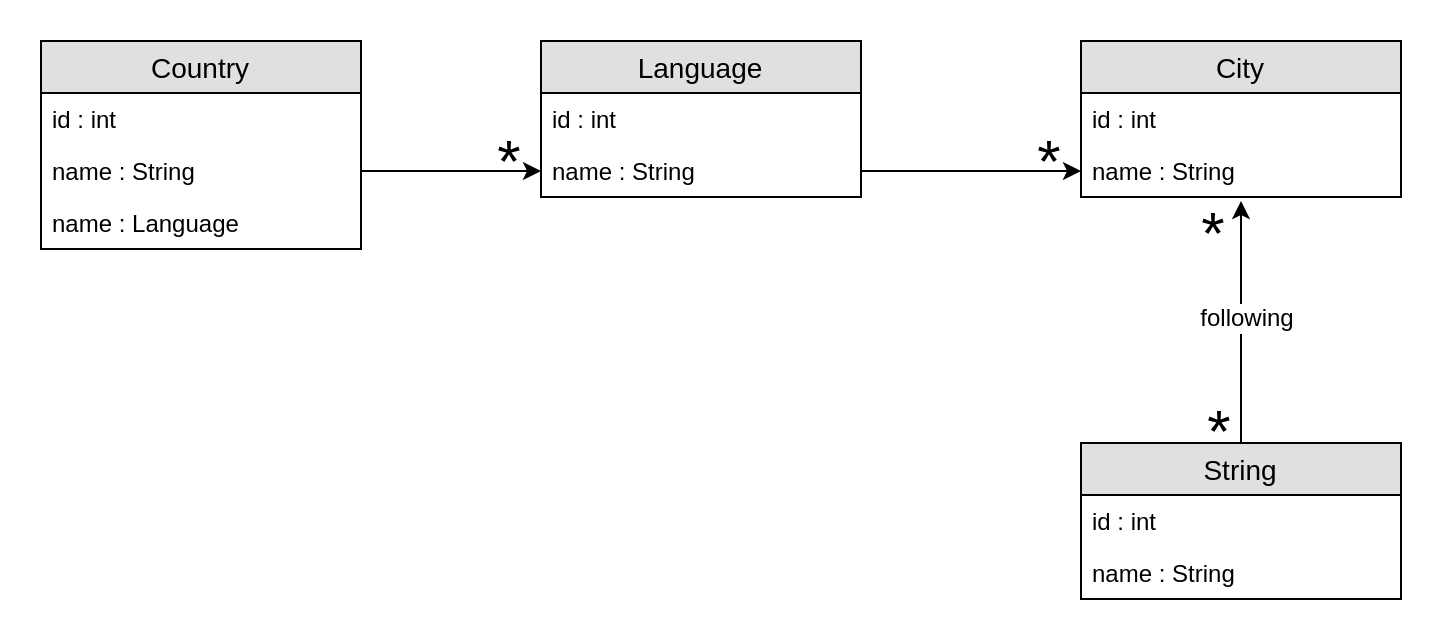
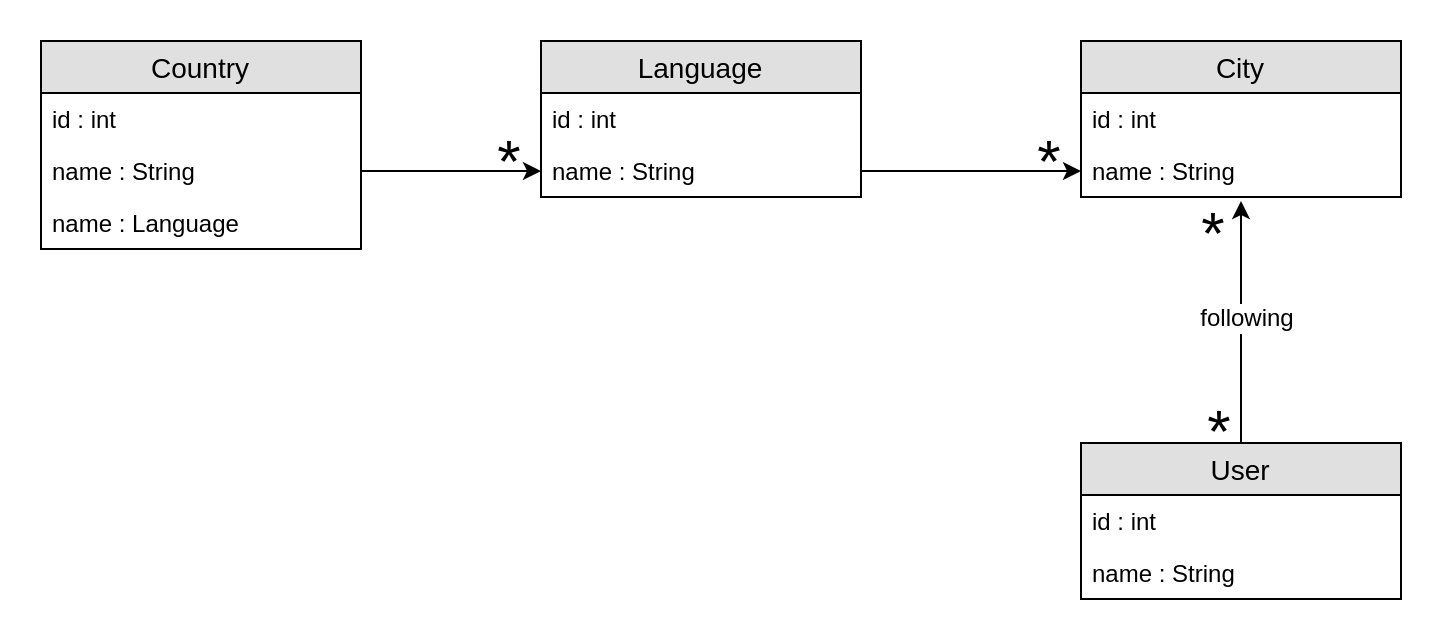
(1240, 471) -> (1240, 471)
